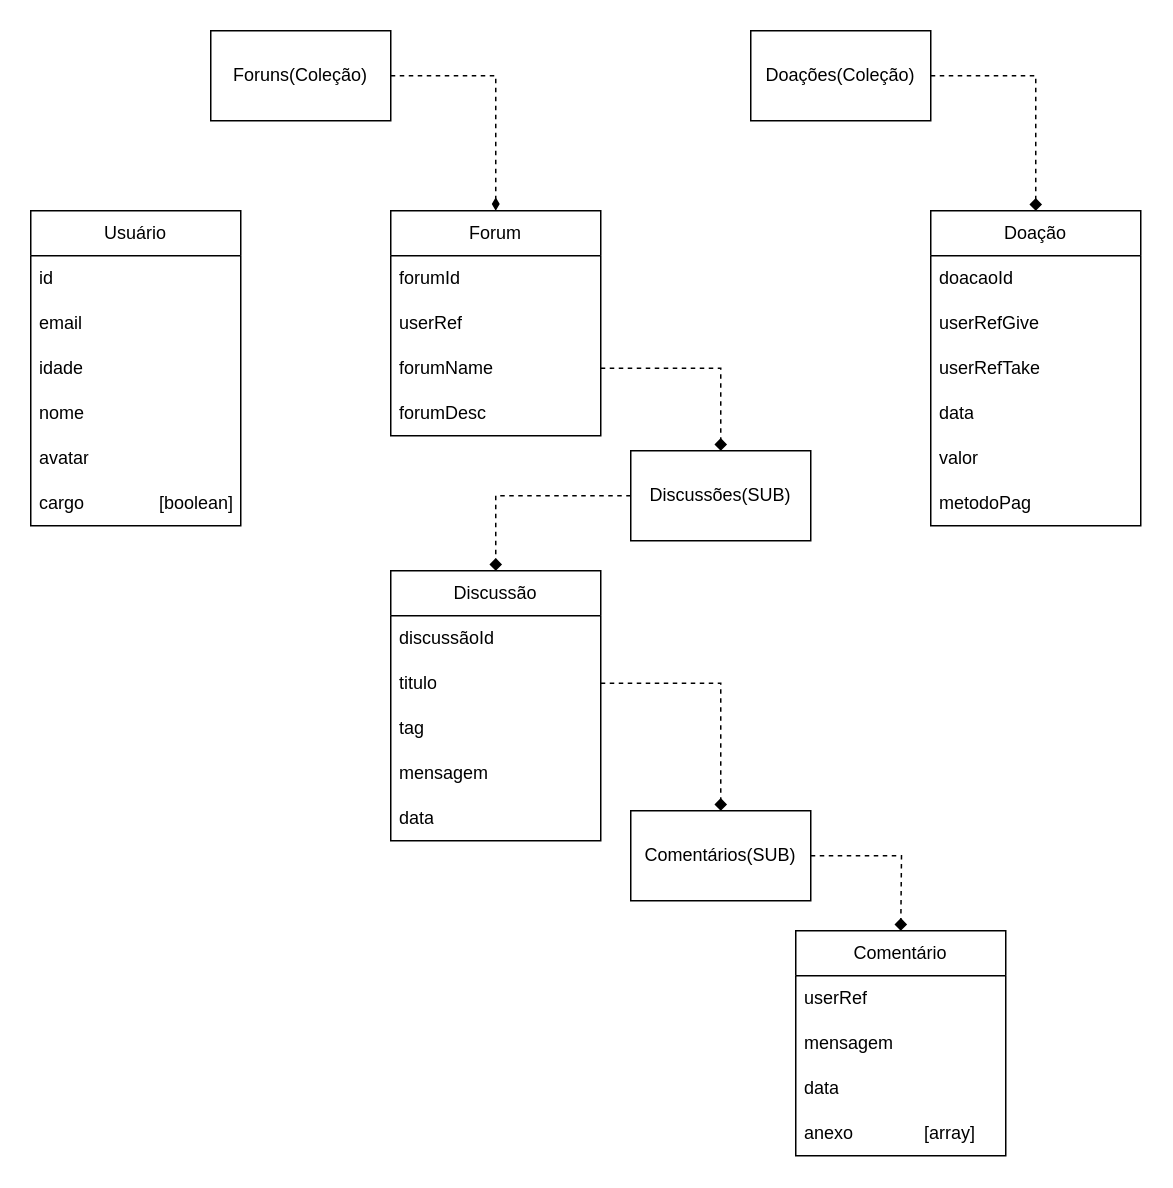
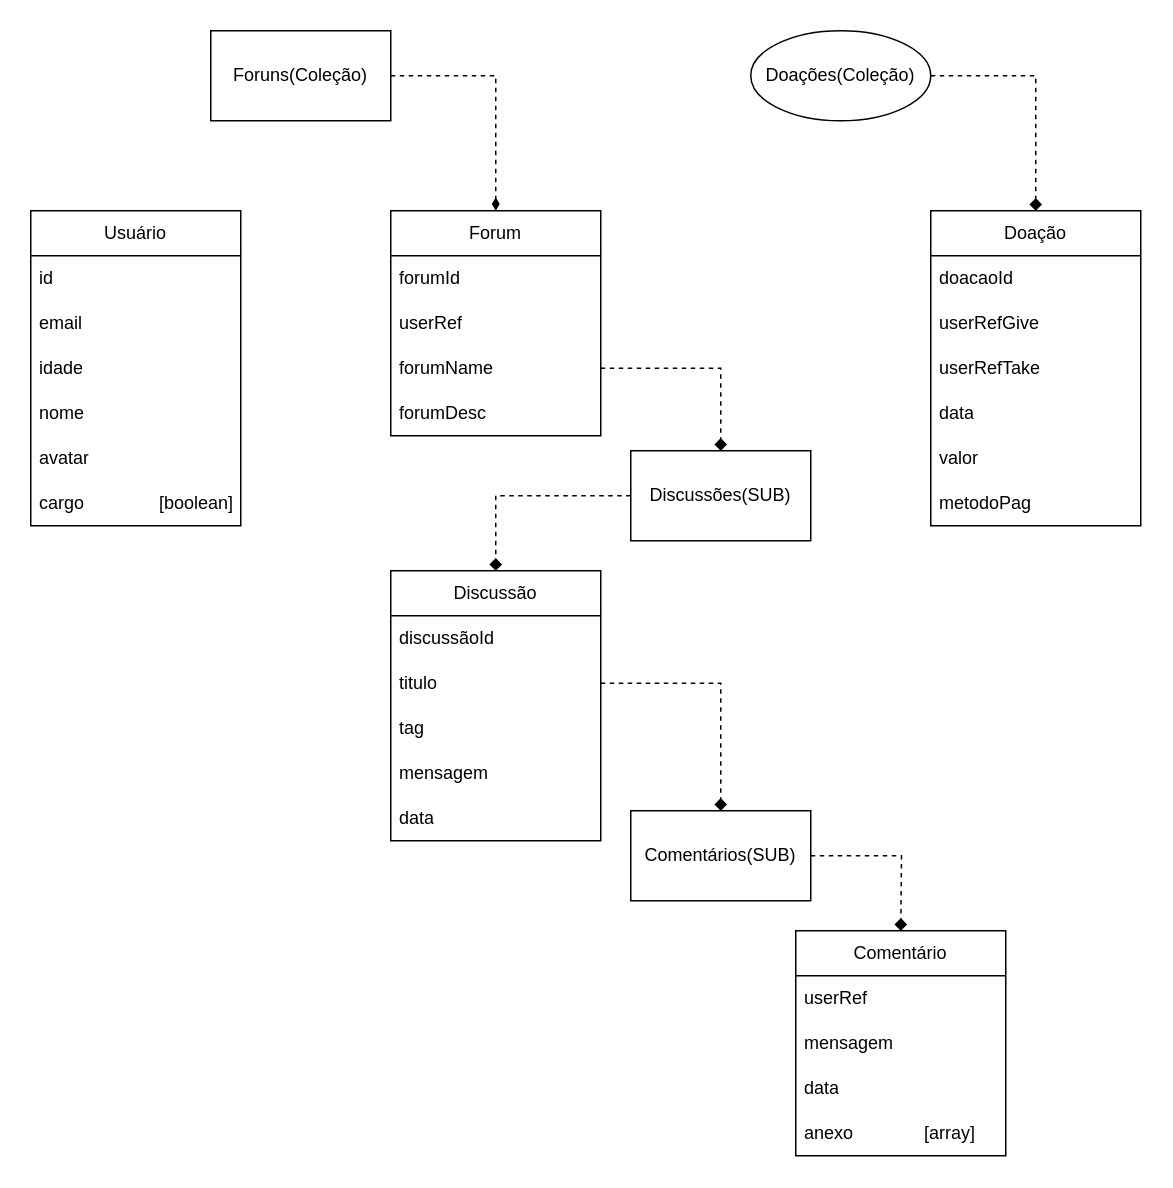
(841, 76) -> (841, 76)
